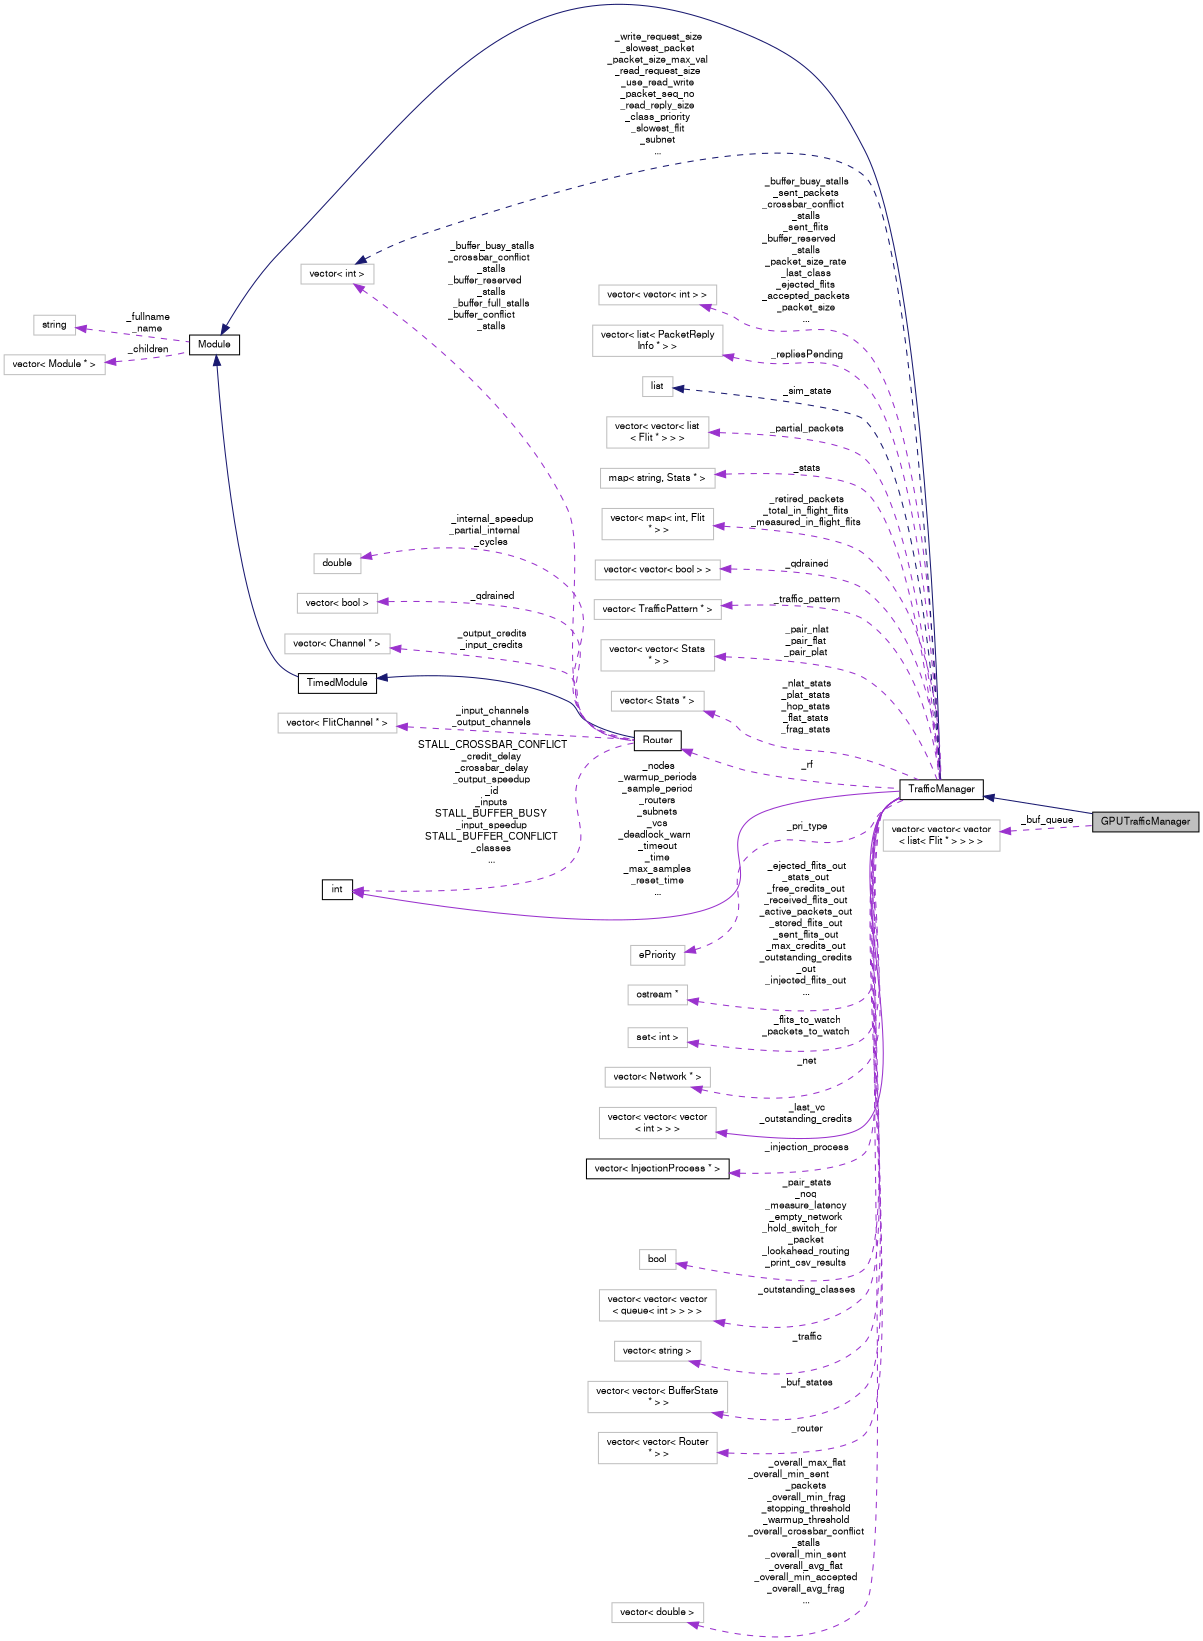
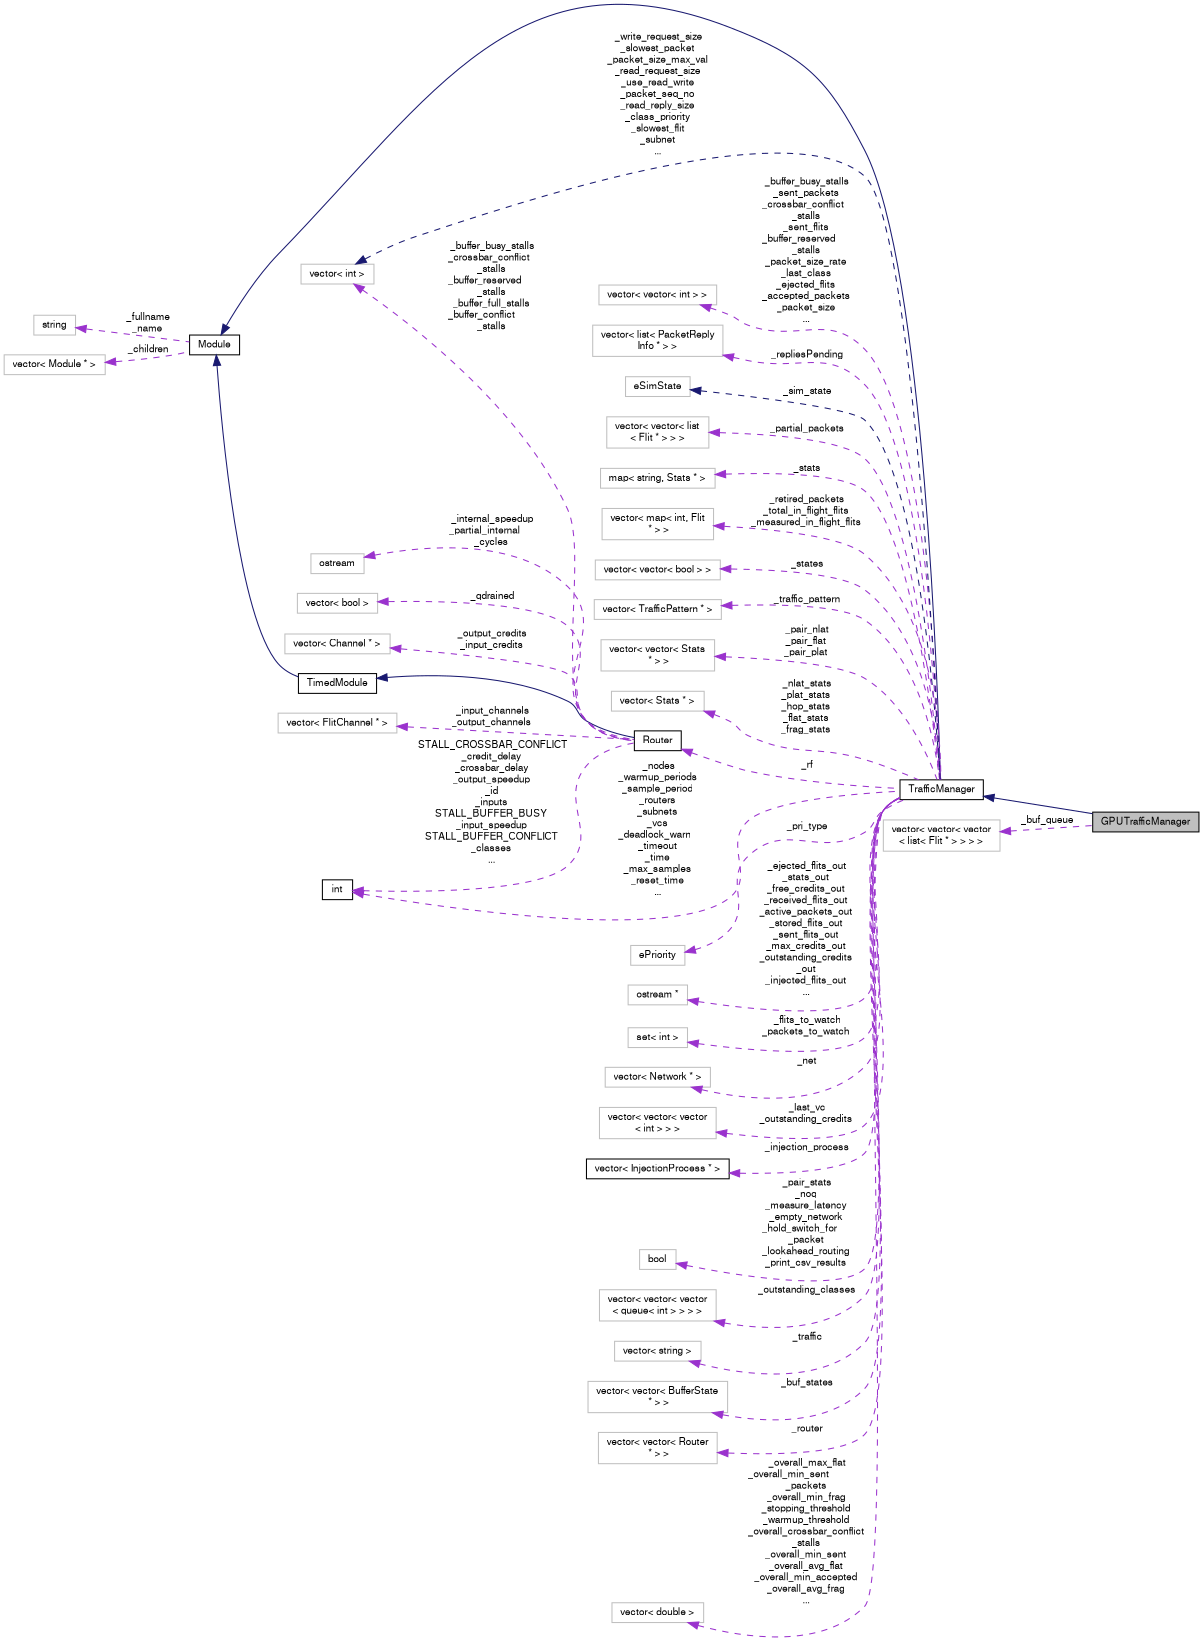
(658, 387) -> (658, 387)
(338, 564) -> (338, 564)
(806, 564) -> (806, 564)
(667, 917) -> (667, 917)
(867, 1121) -> (867, 1121)
